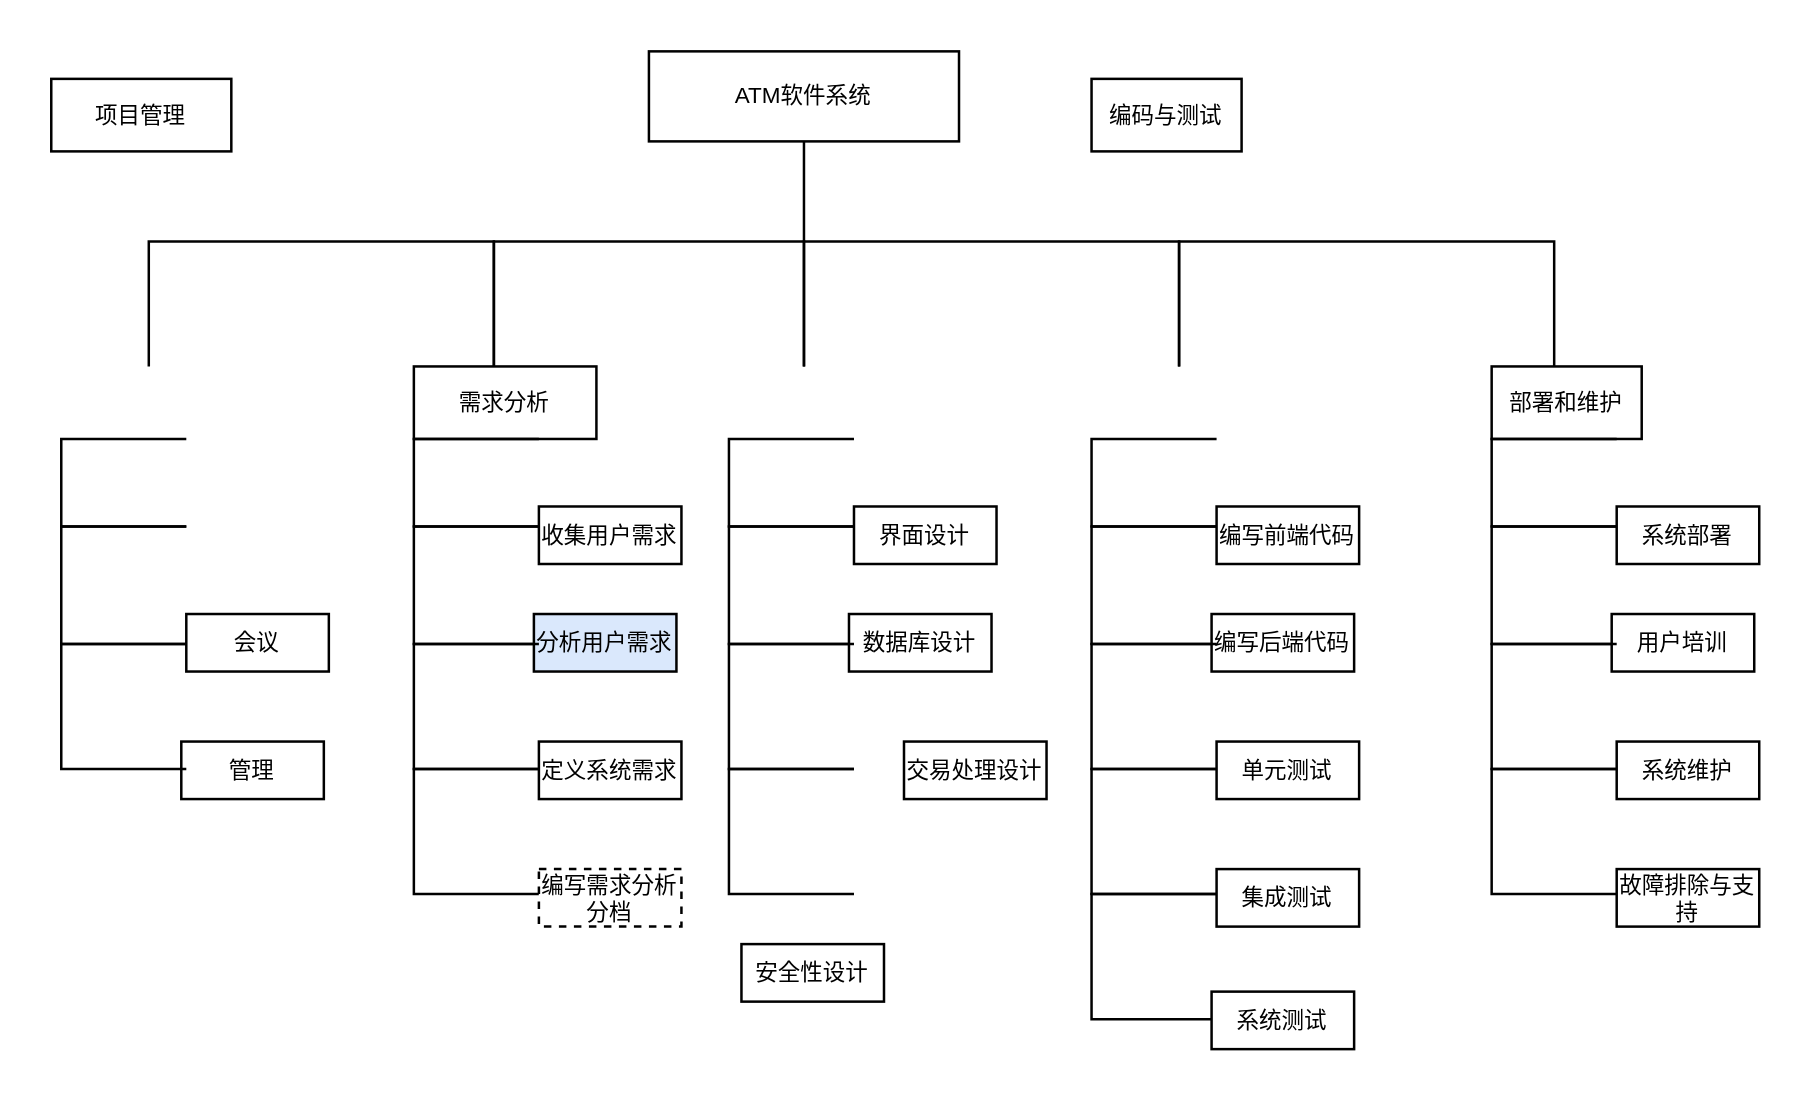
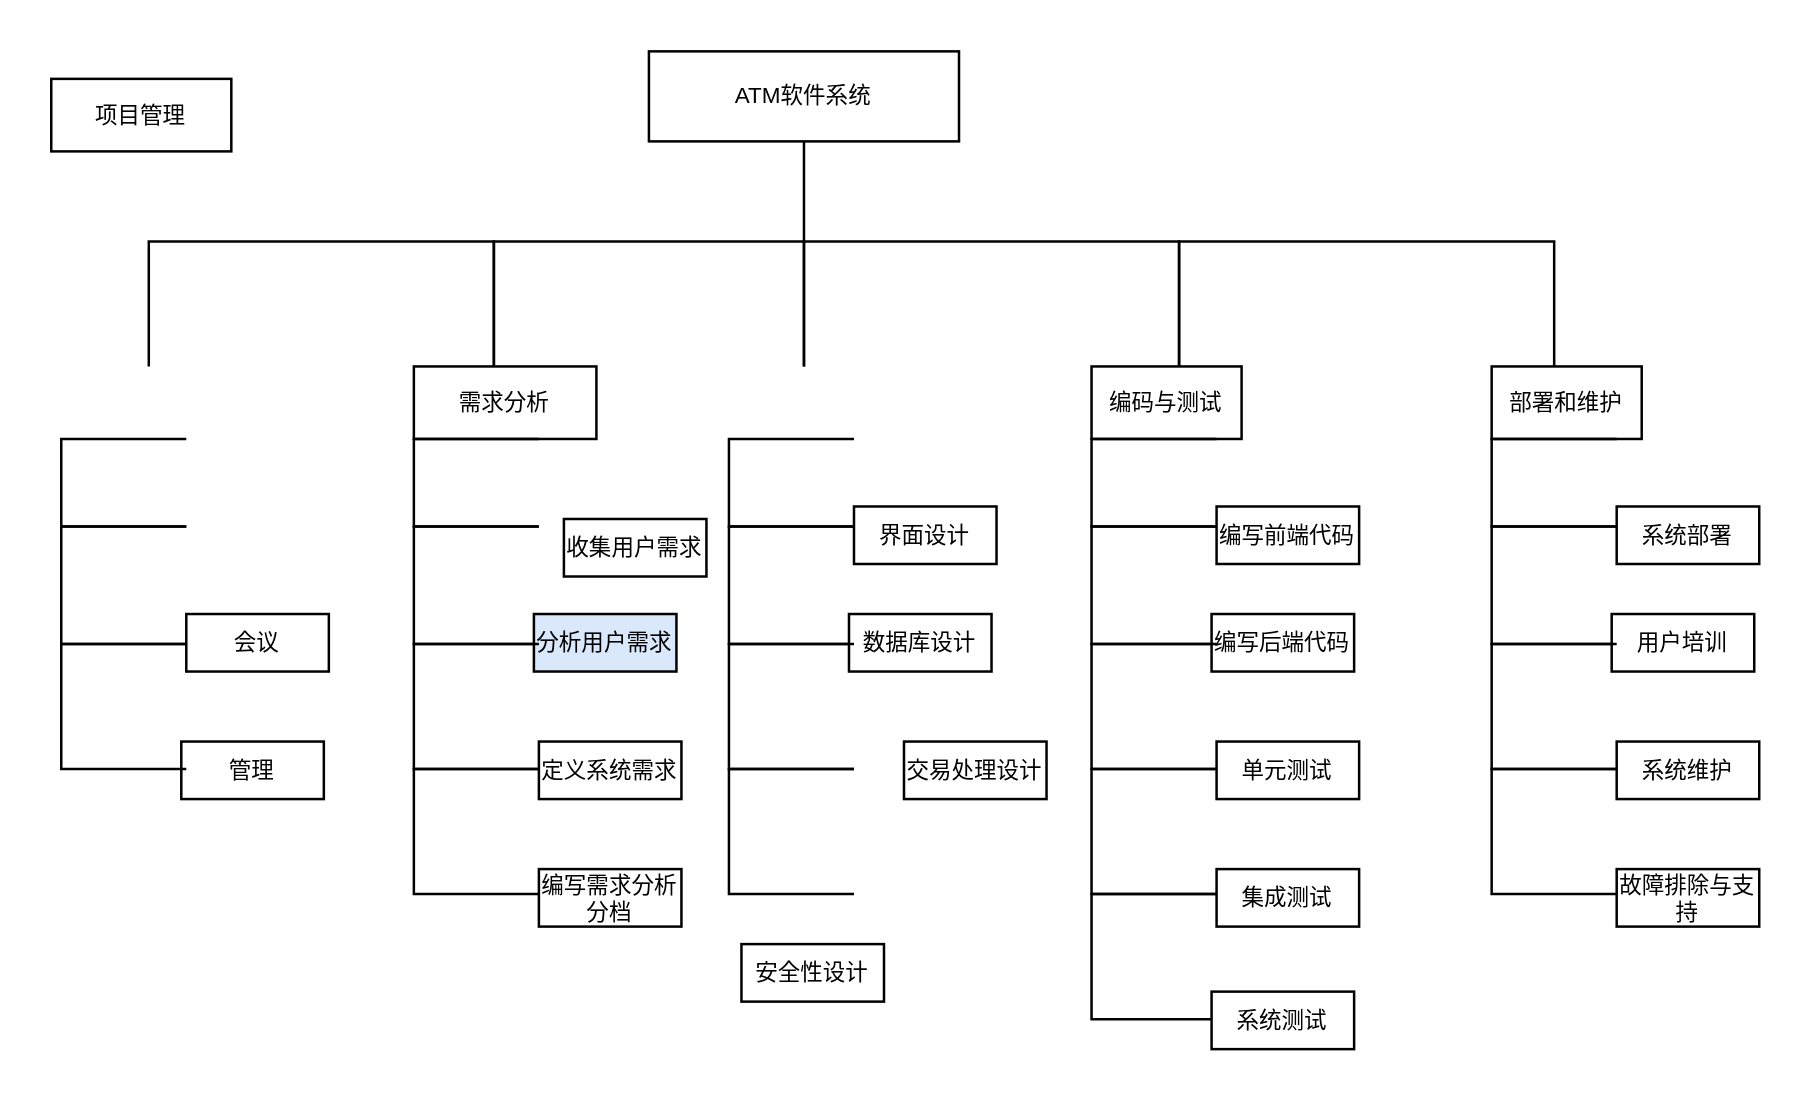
(1166, 115) -> (1166, 403)
(610, 535) -> (635, 548)
(610, 898) -> (610, 898)
